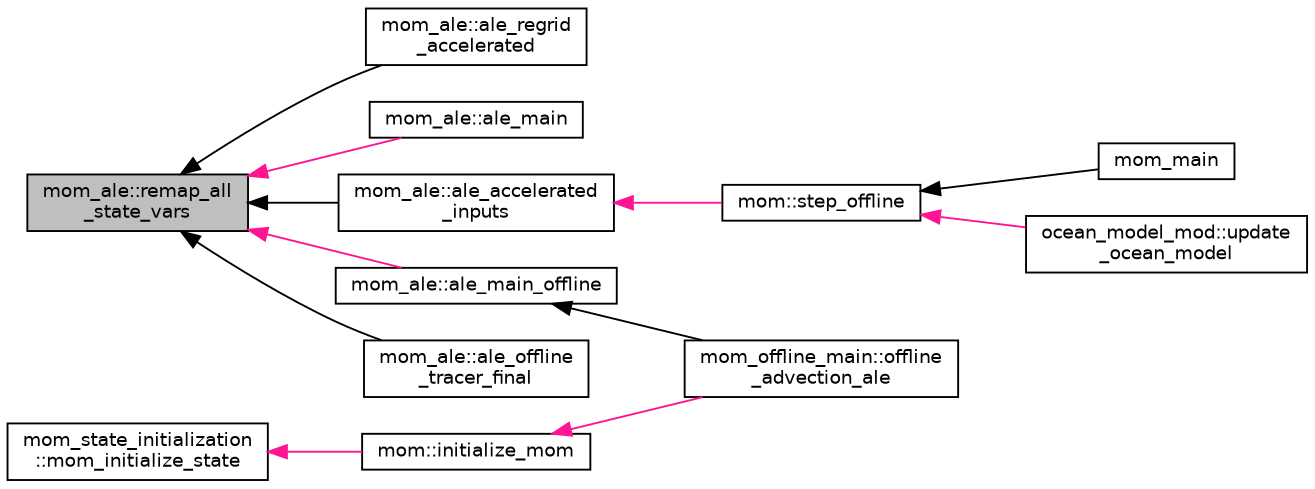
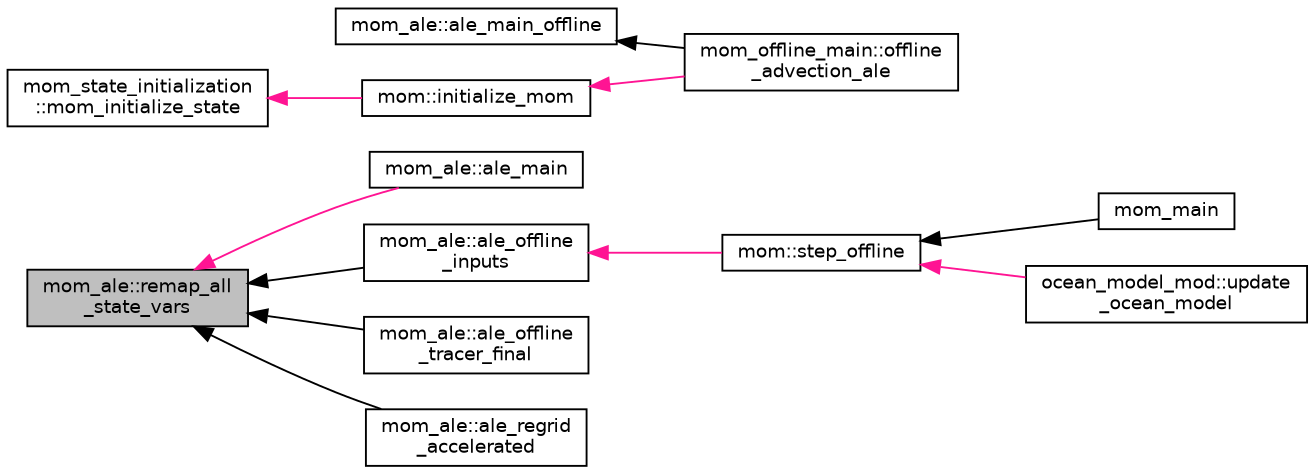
(476, 203) -> (476, 253)
(334, 251) -> none
